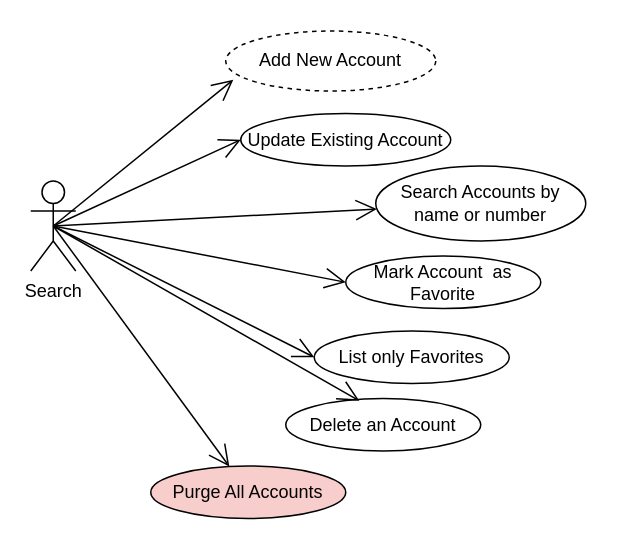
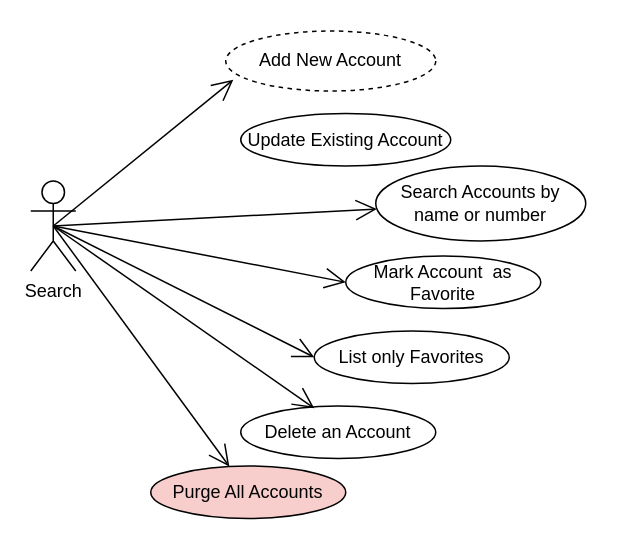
(156, 179) -> none
(383, 425) -> (338, 432)
